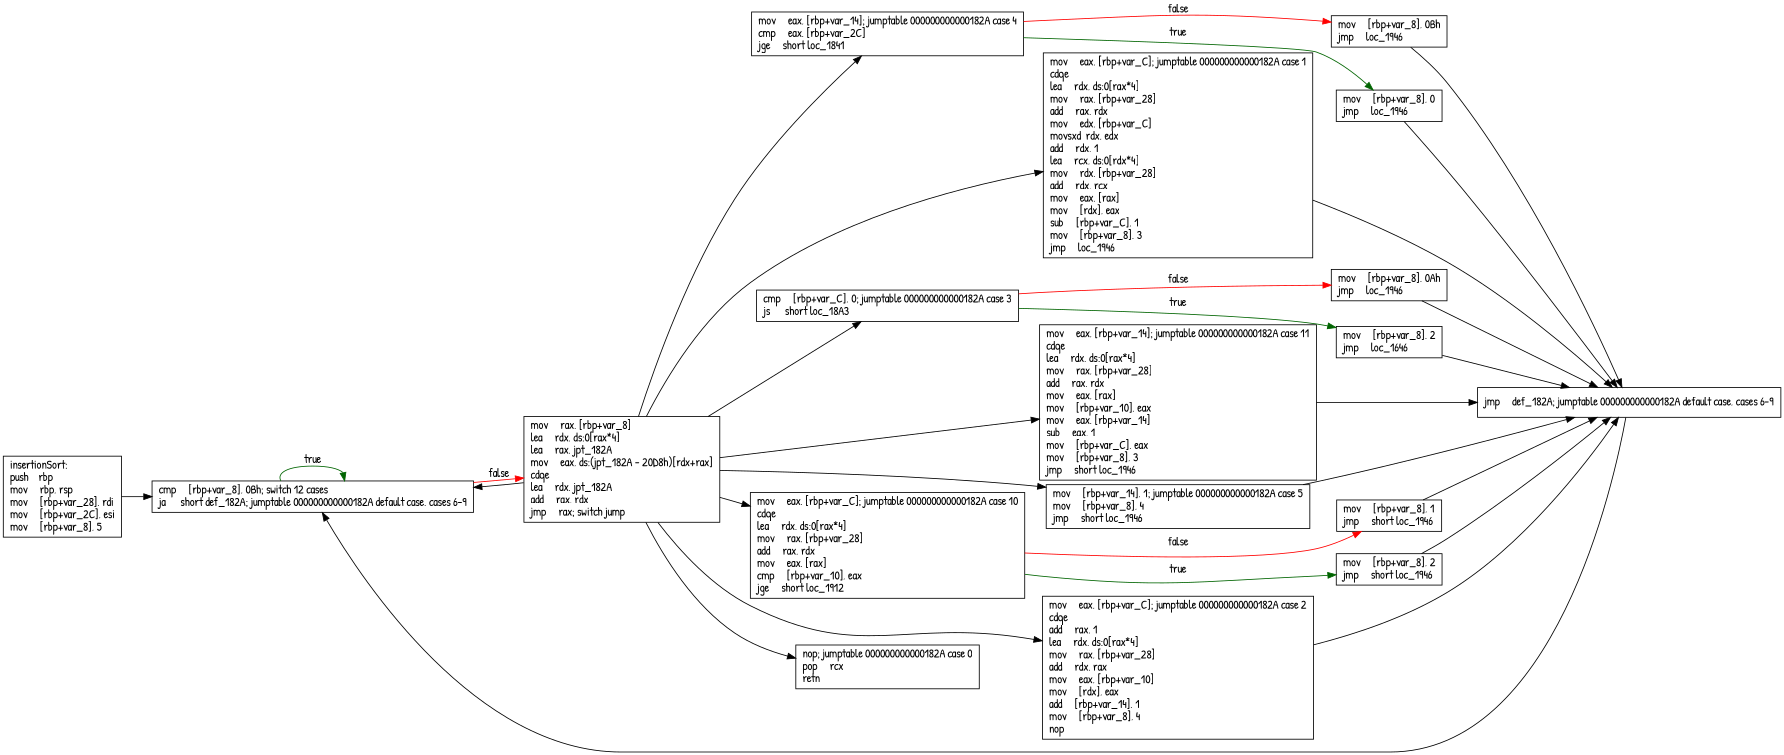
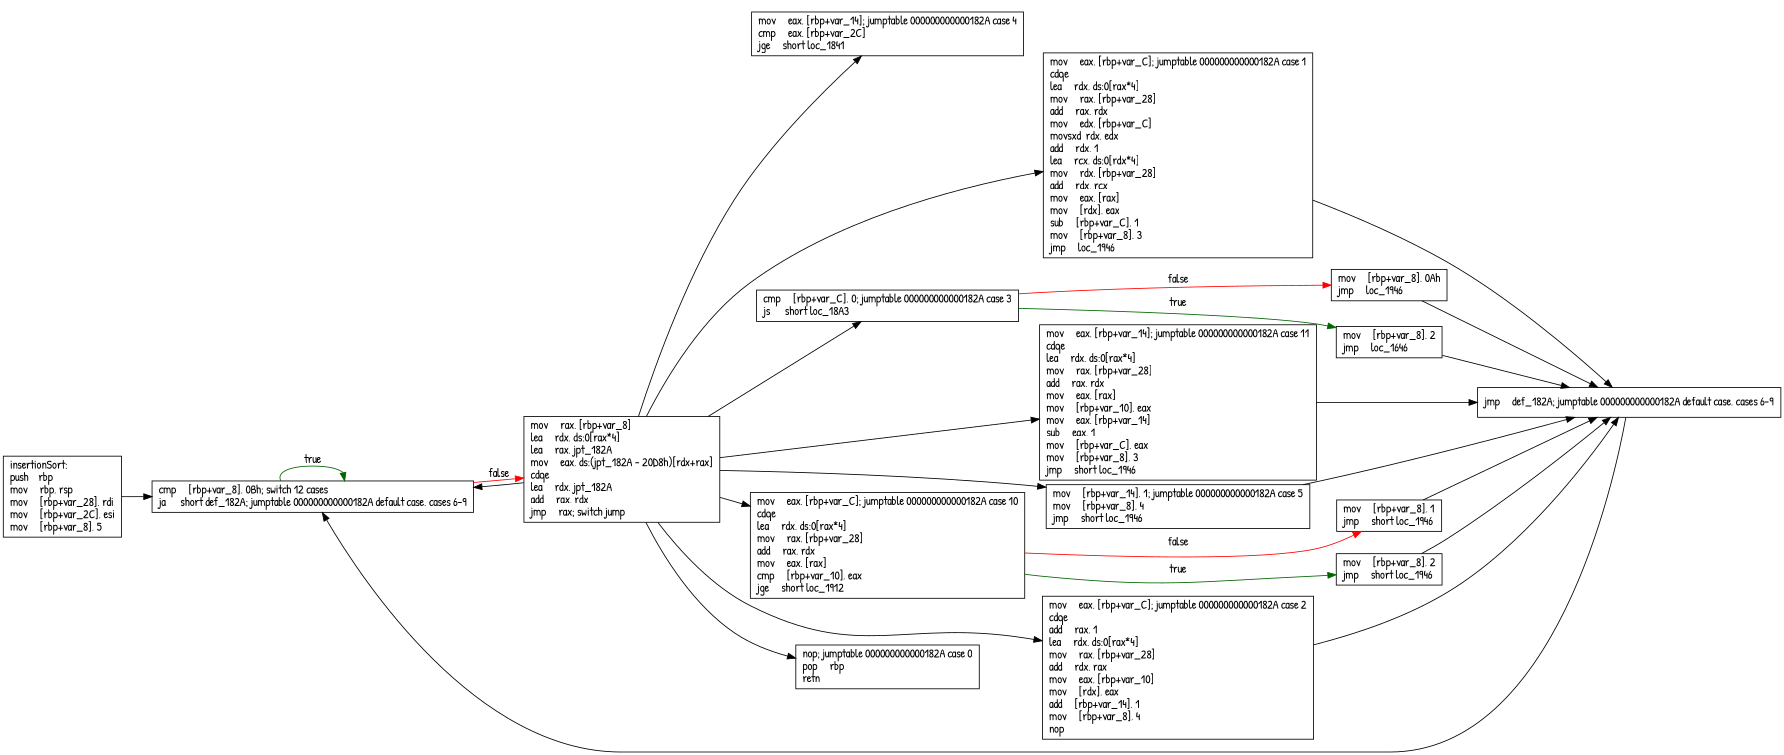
(1389, 31) -> none
(1389, 106) -> none
(888, 667) -> (888, 667)
